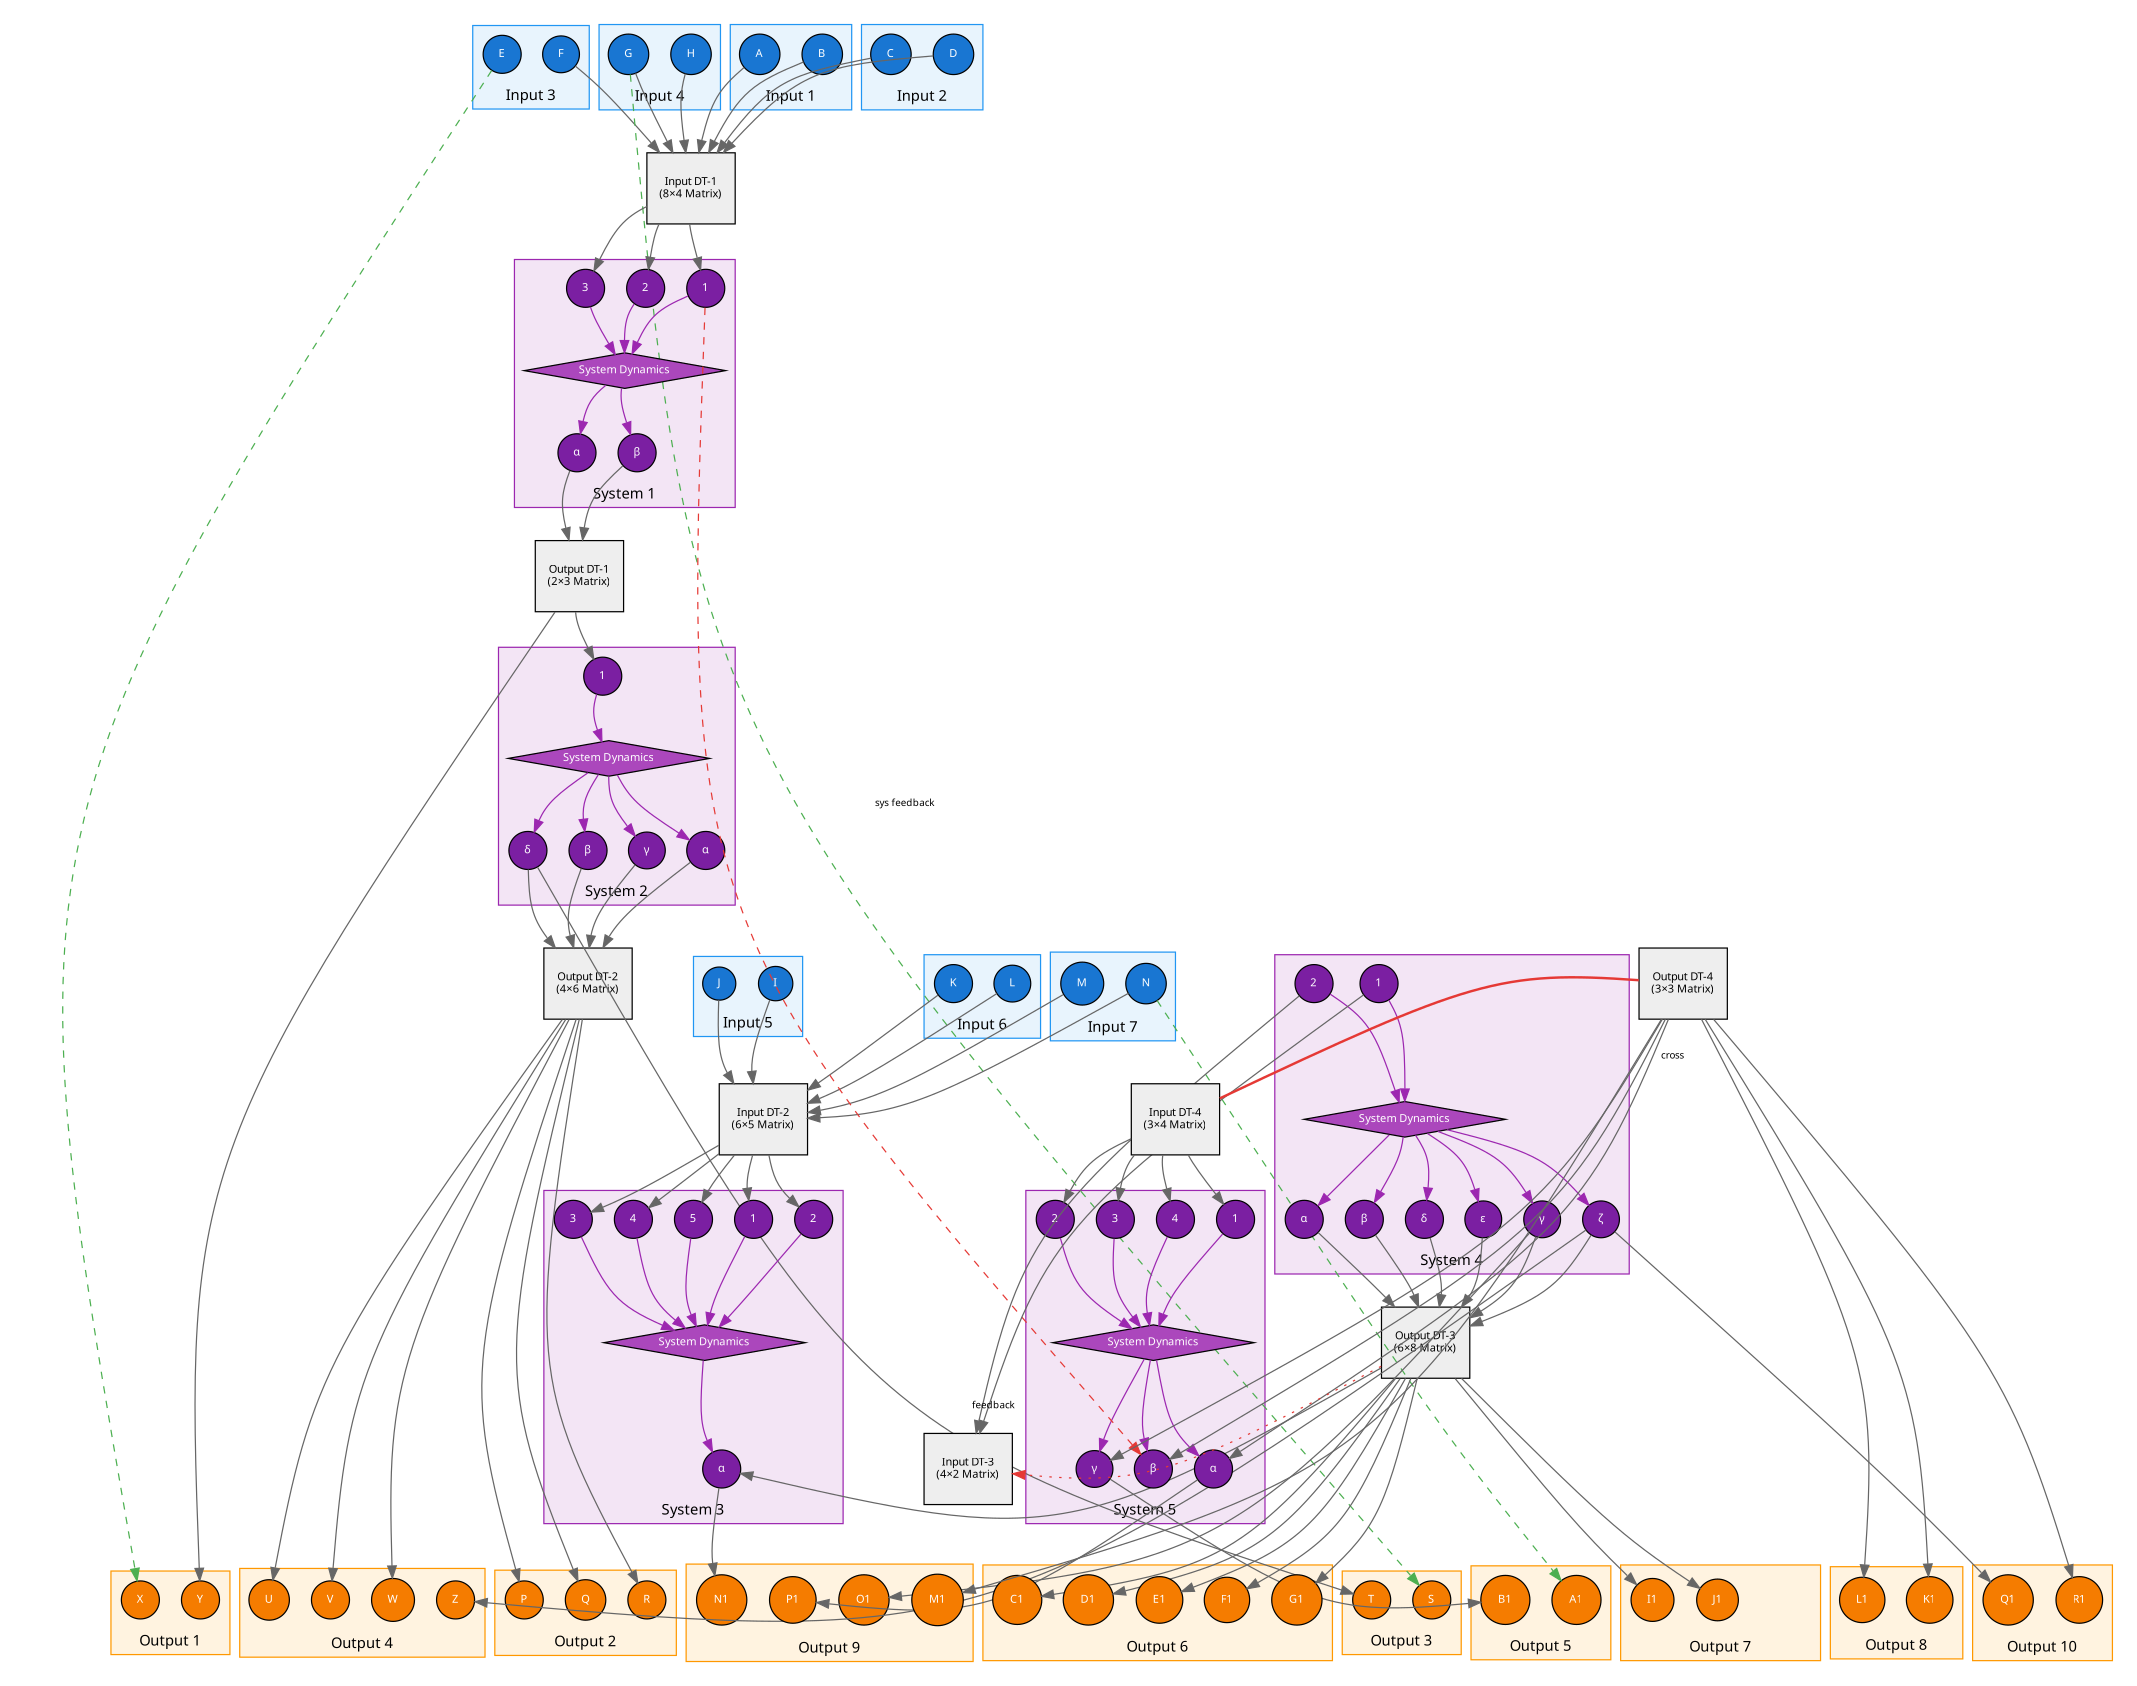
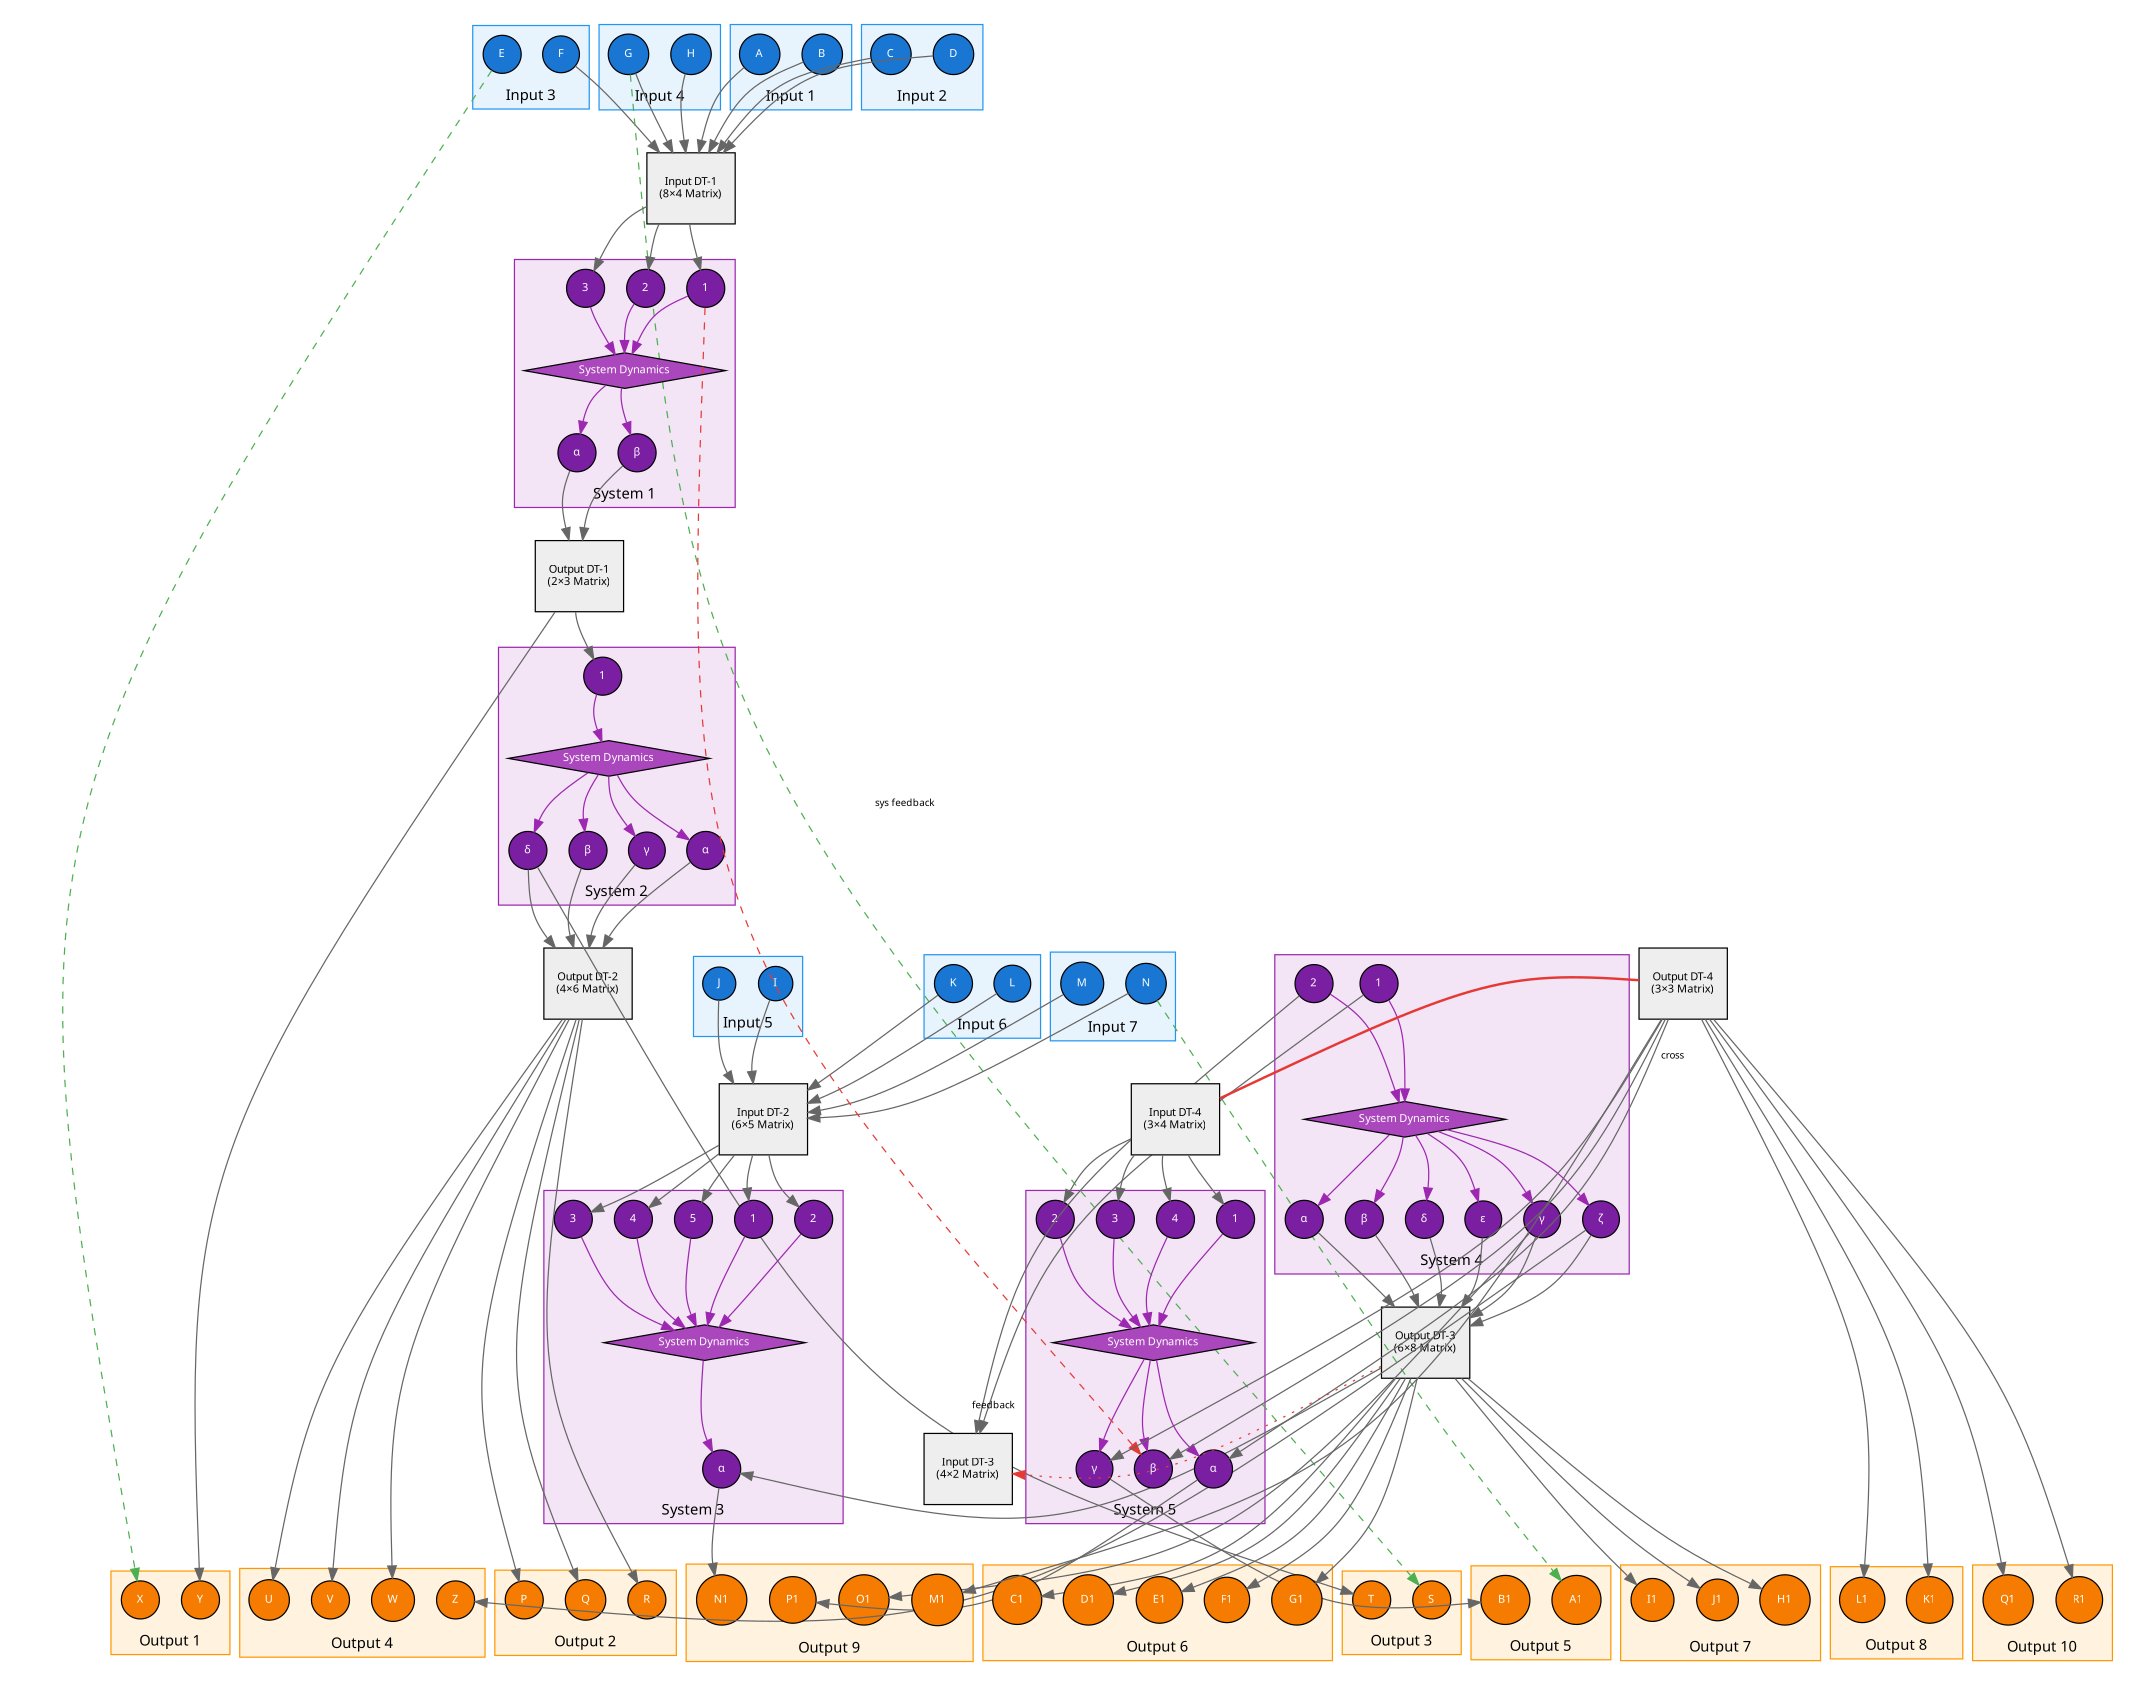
(1801, 1400) -> (1891, 1273)
none -> (1785, 1600)
